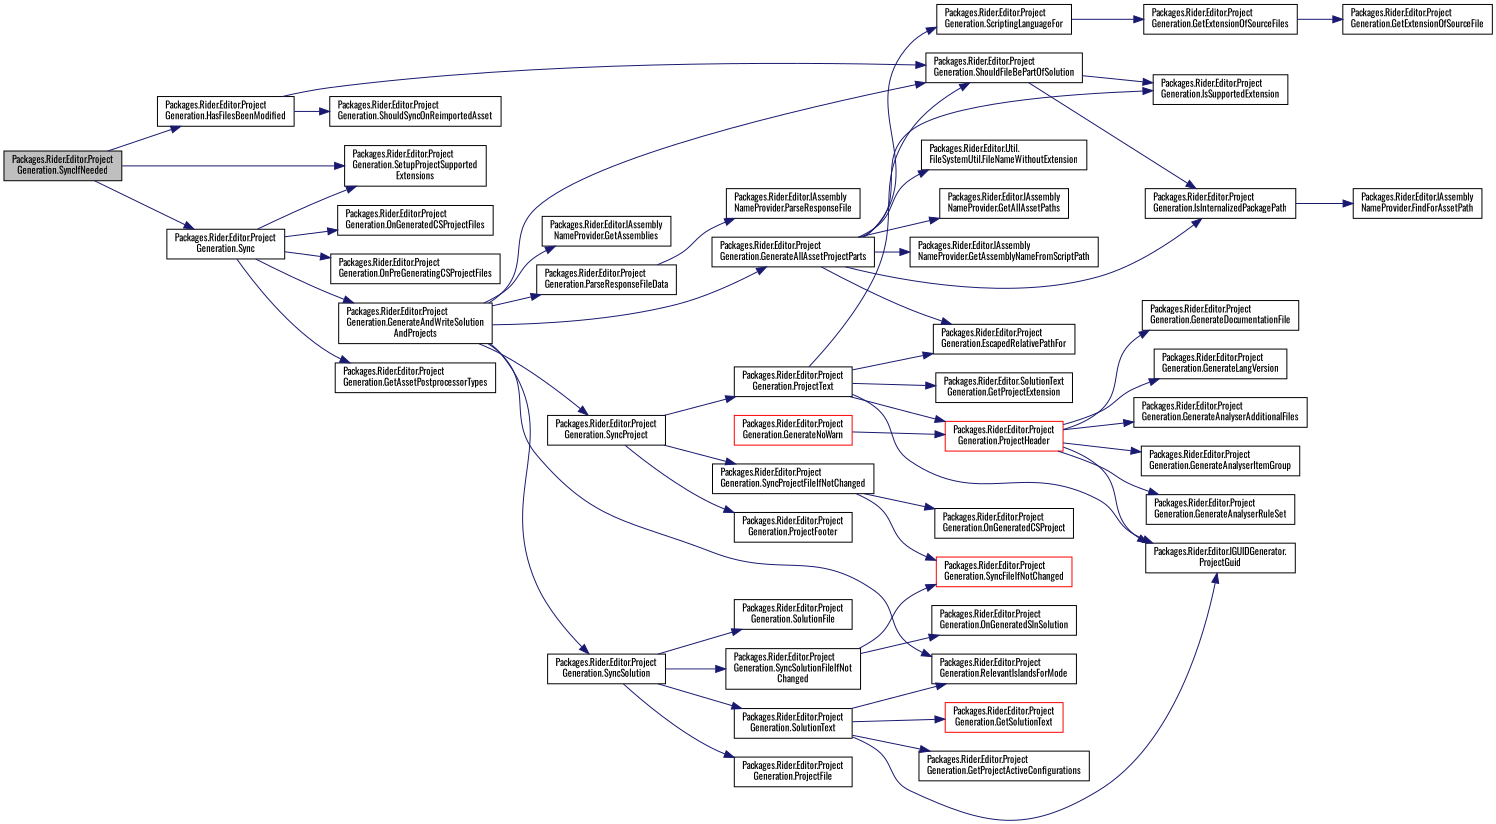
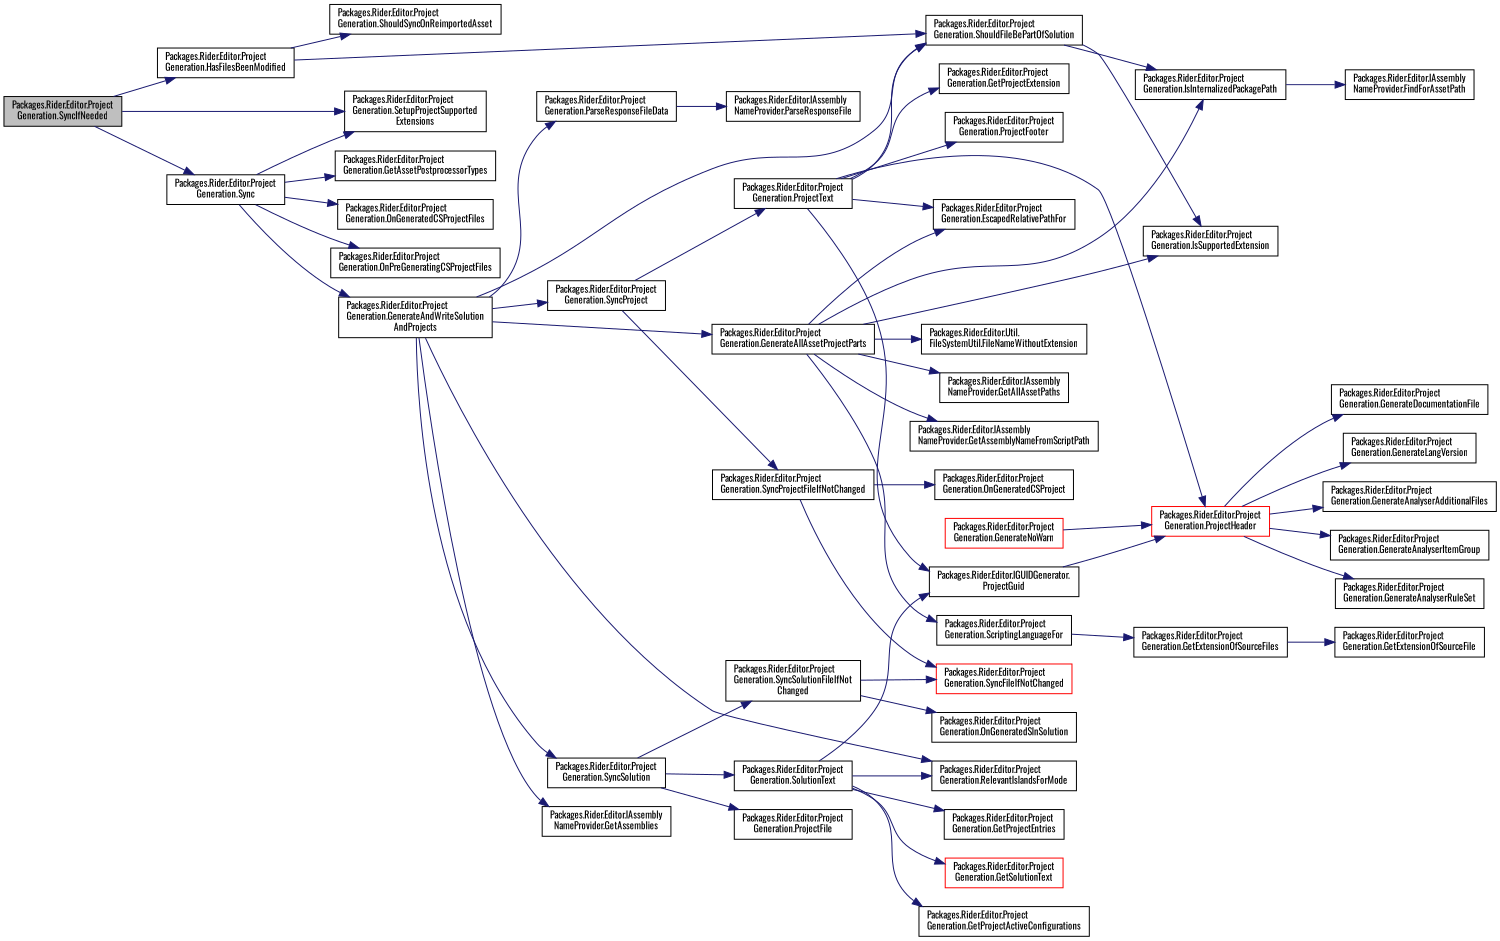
(1004, 388) -> (1004, 79)
(673, 481) -> (920, 154)
(1111, 484) -> (1109, 554)
(793, 614) -> none
none -> (1004, 824)
